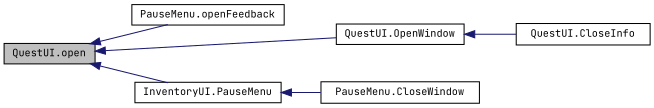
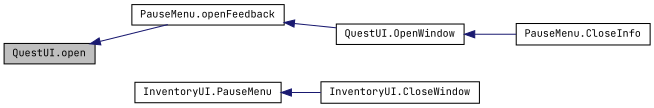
(583, 34) -> (583, 34)
(221, 44) -> (315, 26)
(134, 74) -> none
(400, 93) -> (400, 93)
